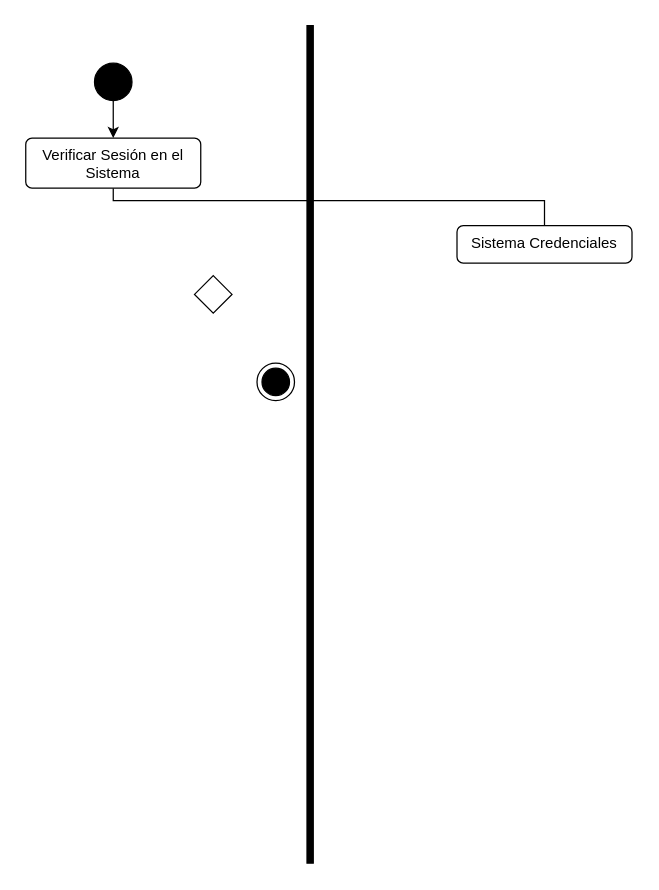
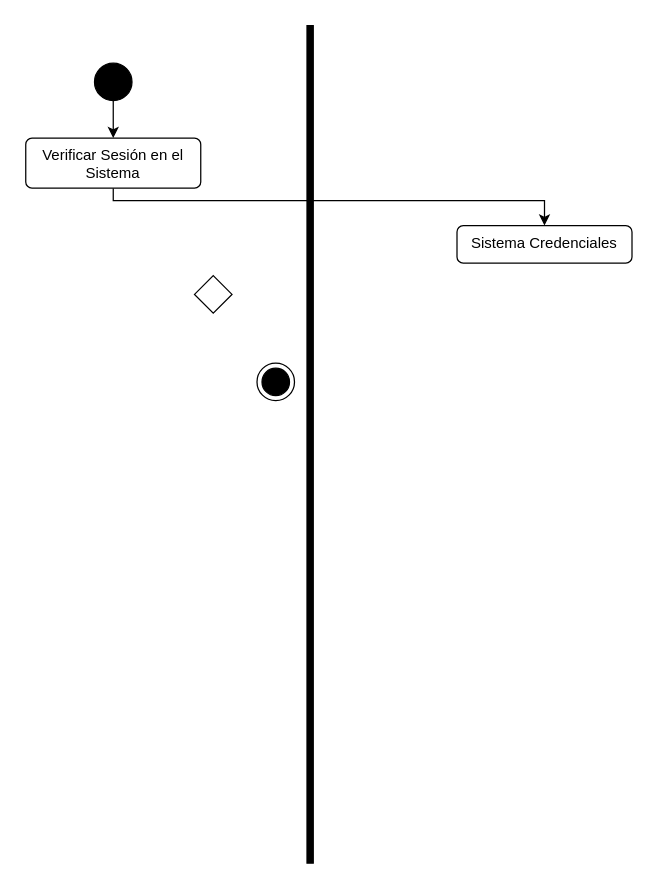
(544, 219) -> (544, 216)
